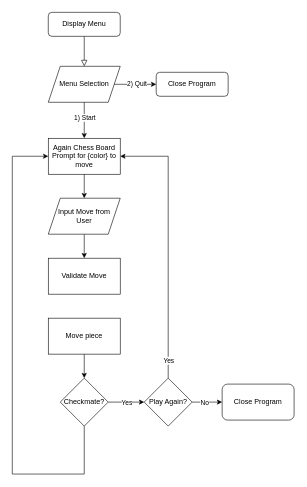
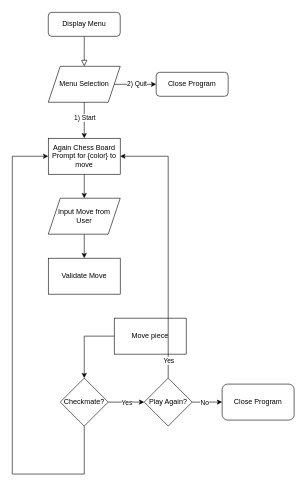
(84, 336) -> (150, 336)
